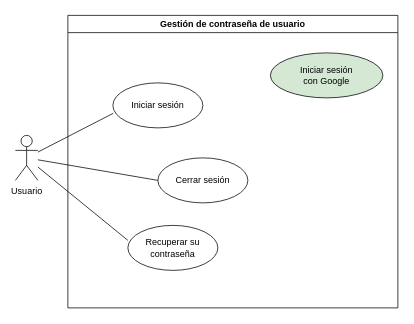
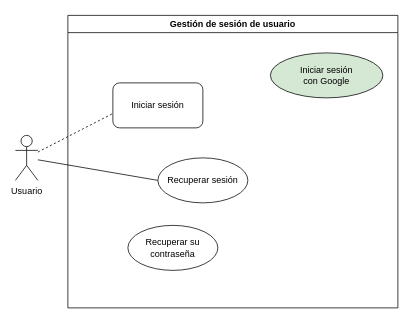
(233, 24) -> (233, 24)
(158, 105) -> (158, 105)
(76, 133) -> (76, 133)
(203, 180) -> (203, 180)
(83, 204) -> none
